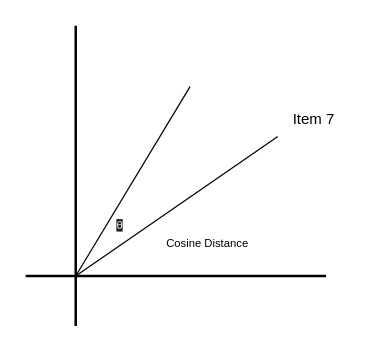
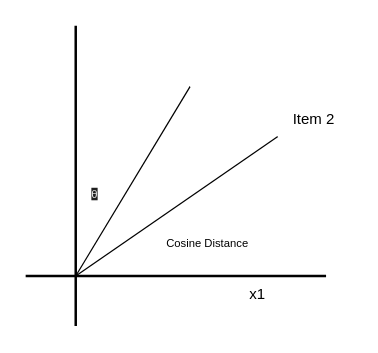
(314, 119) -> (314, 119)
(119, 226) -> (94, 194)
none -> (257, 294)
